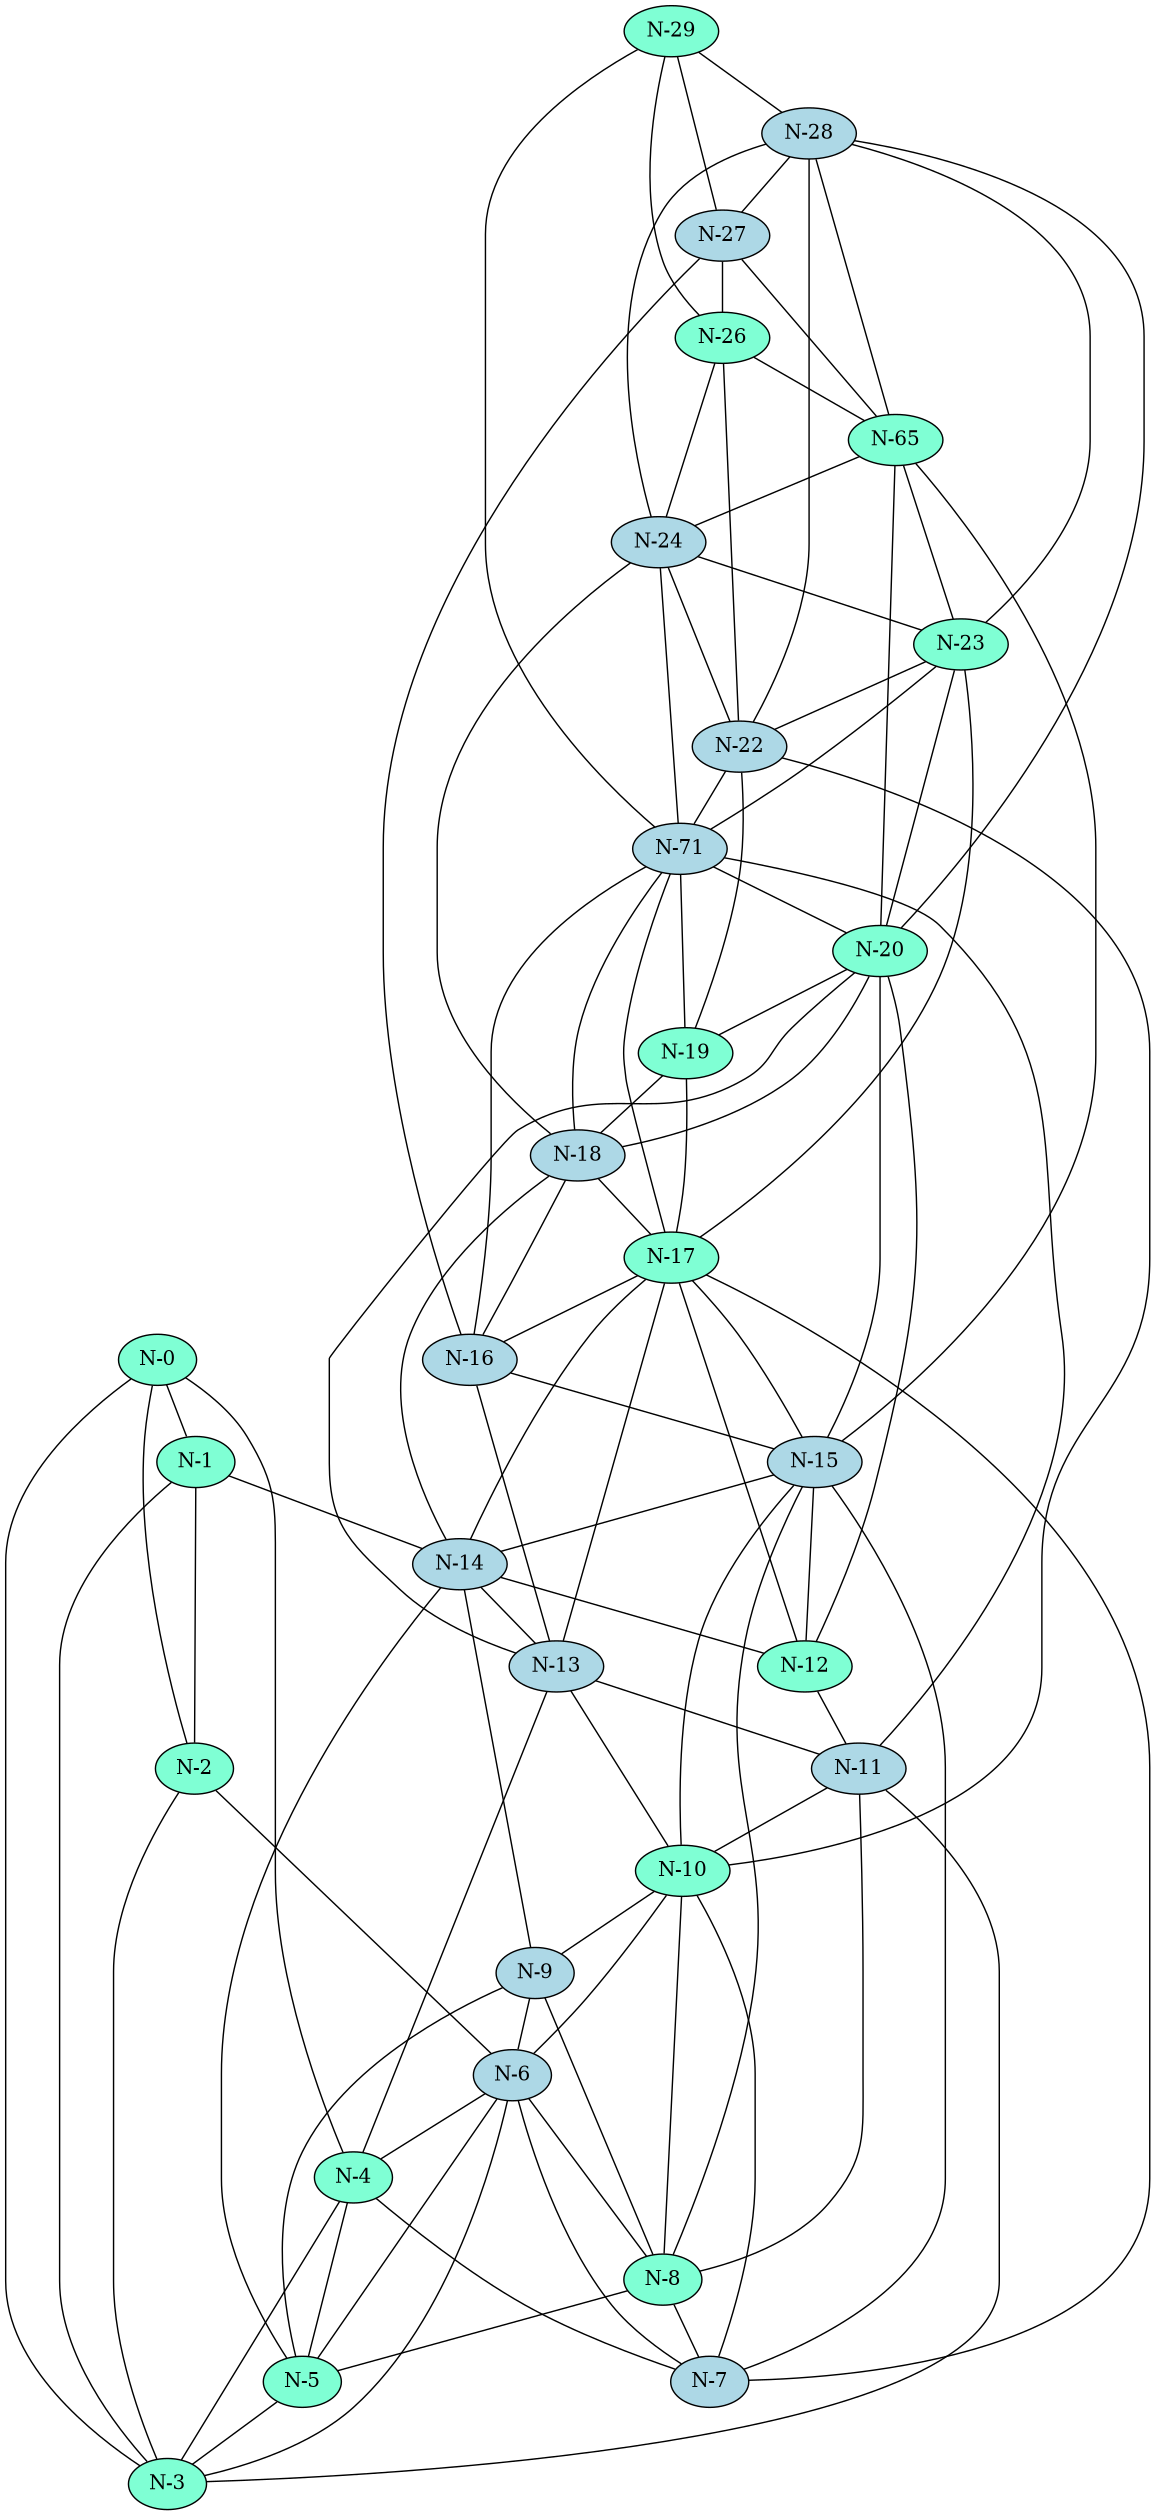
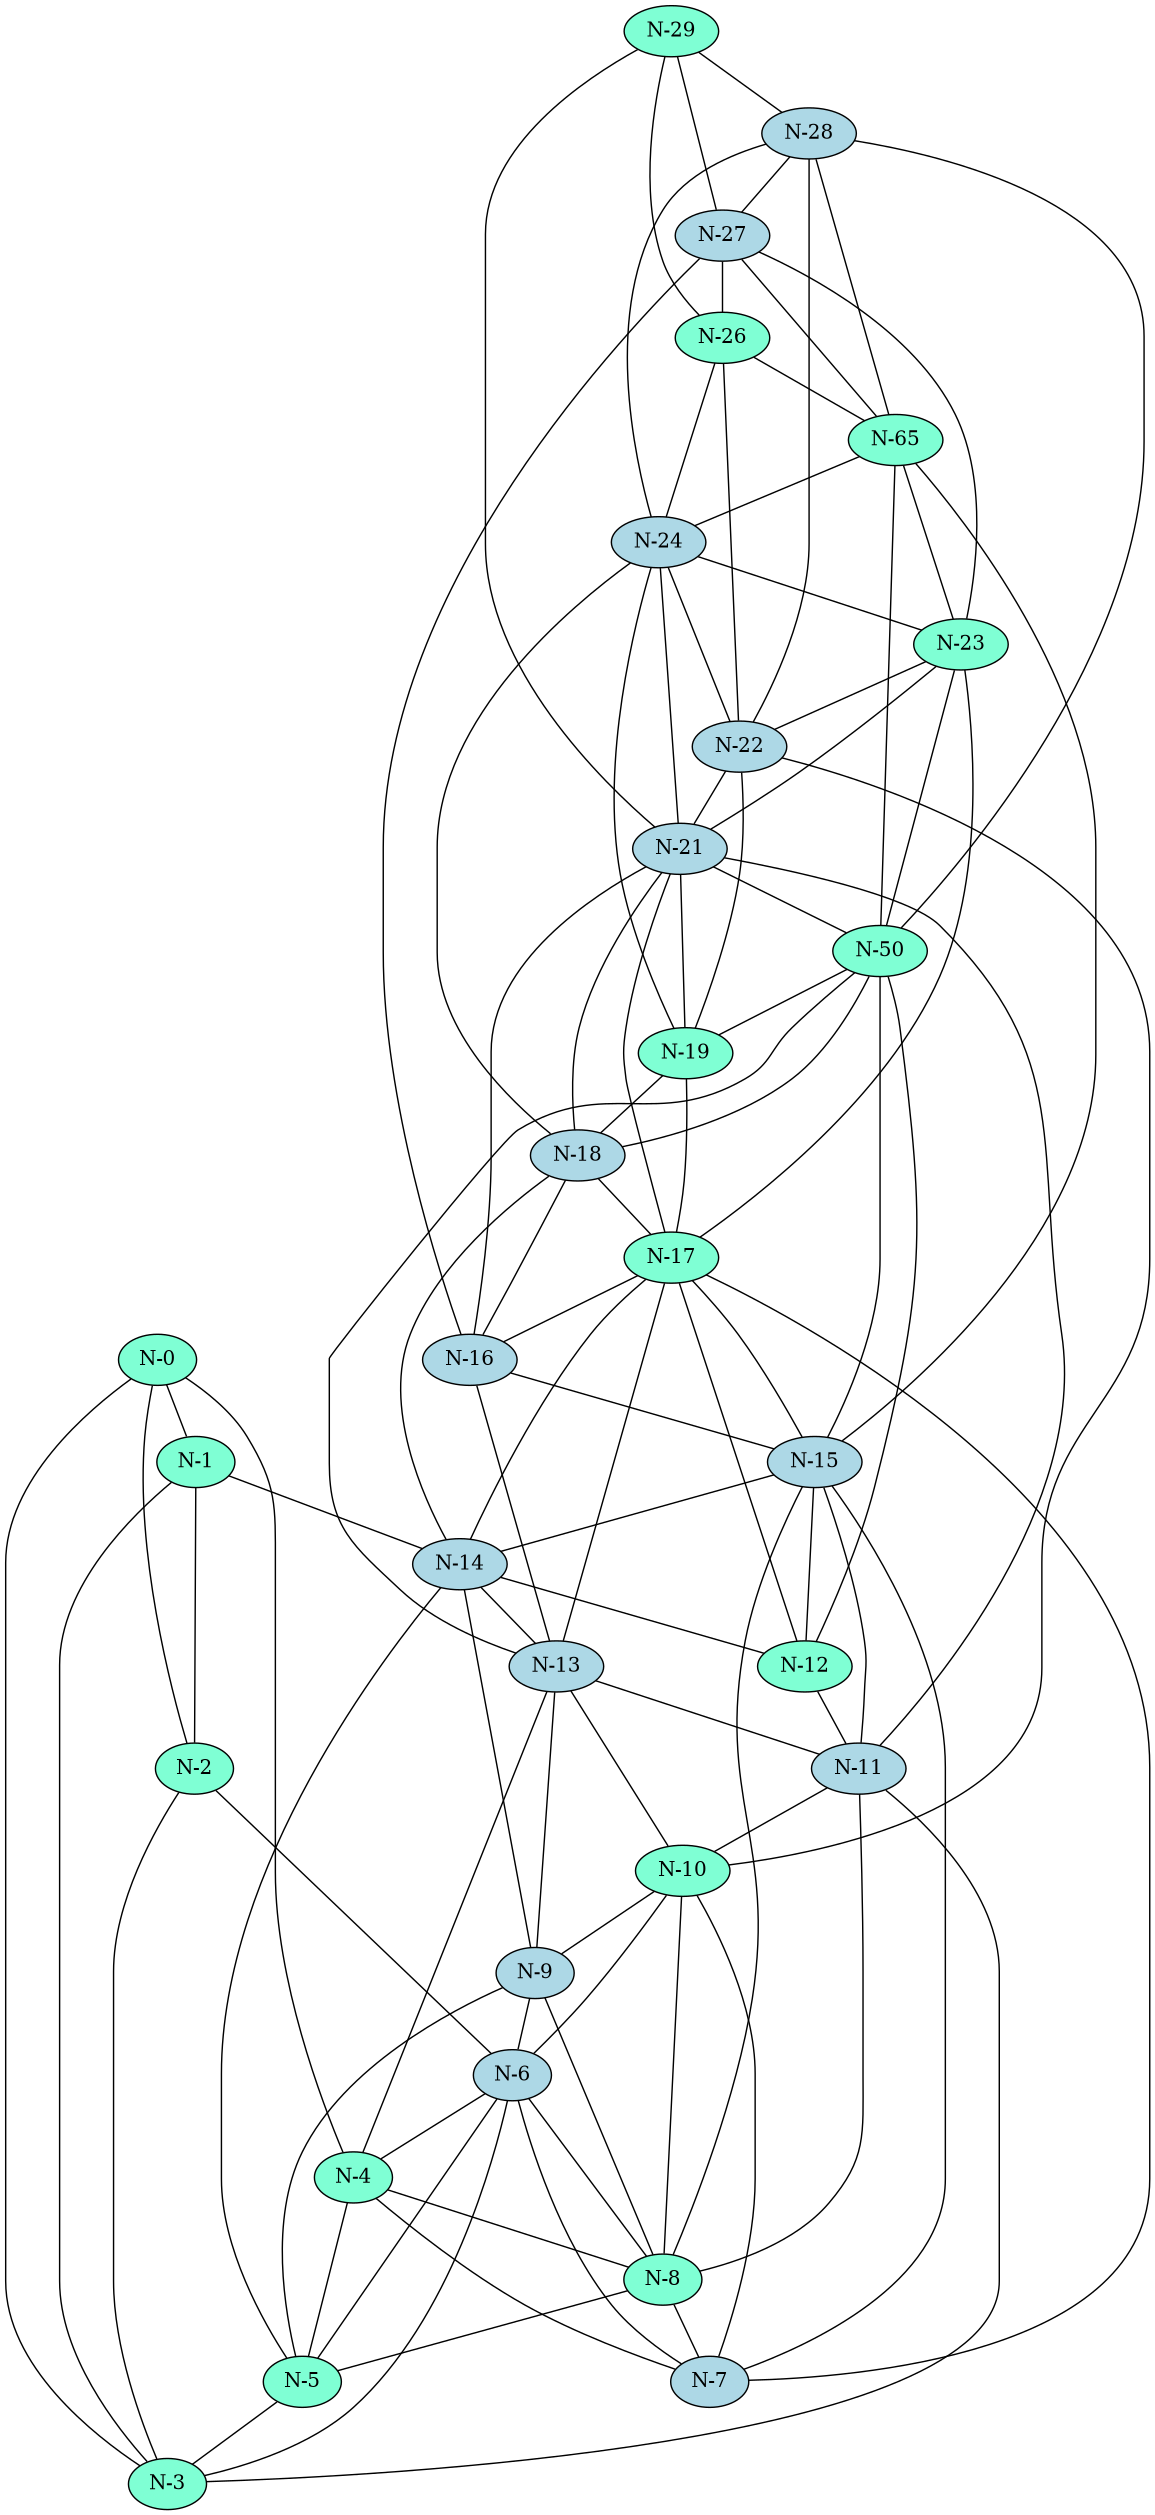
(1089, 333) -> (942, 392)
none -> (615, 813)
(680, 849) -> (680, 849)
(880, 951) -> (880, 951)
(696, 1651) -> (860, 1613)
none -> (546, 1820)
(256, 2337) -> (508, 2229)
